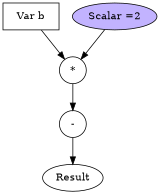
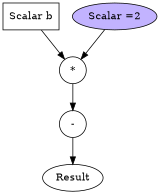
(31, 16) -> (31, 16)
